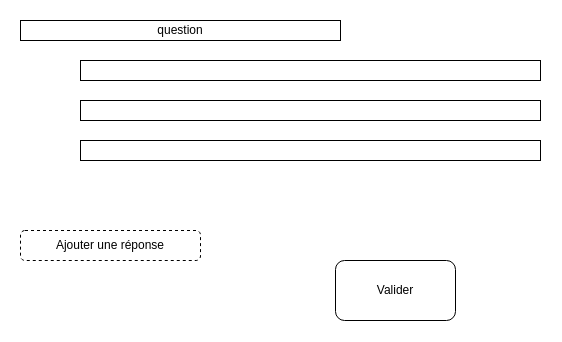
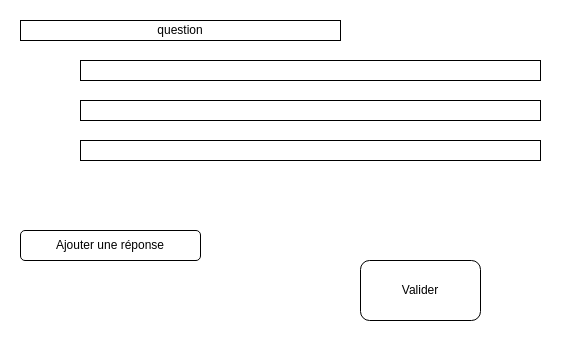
(111, 246) -> (111, 246)
(396, 291) -> (421, 291)
